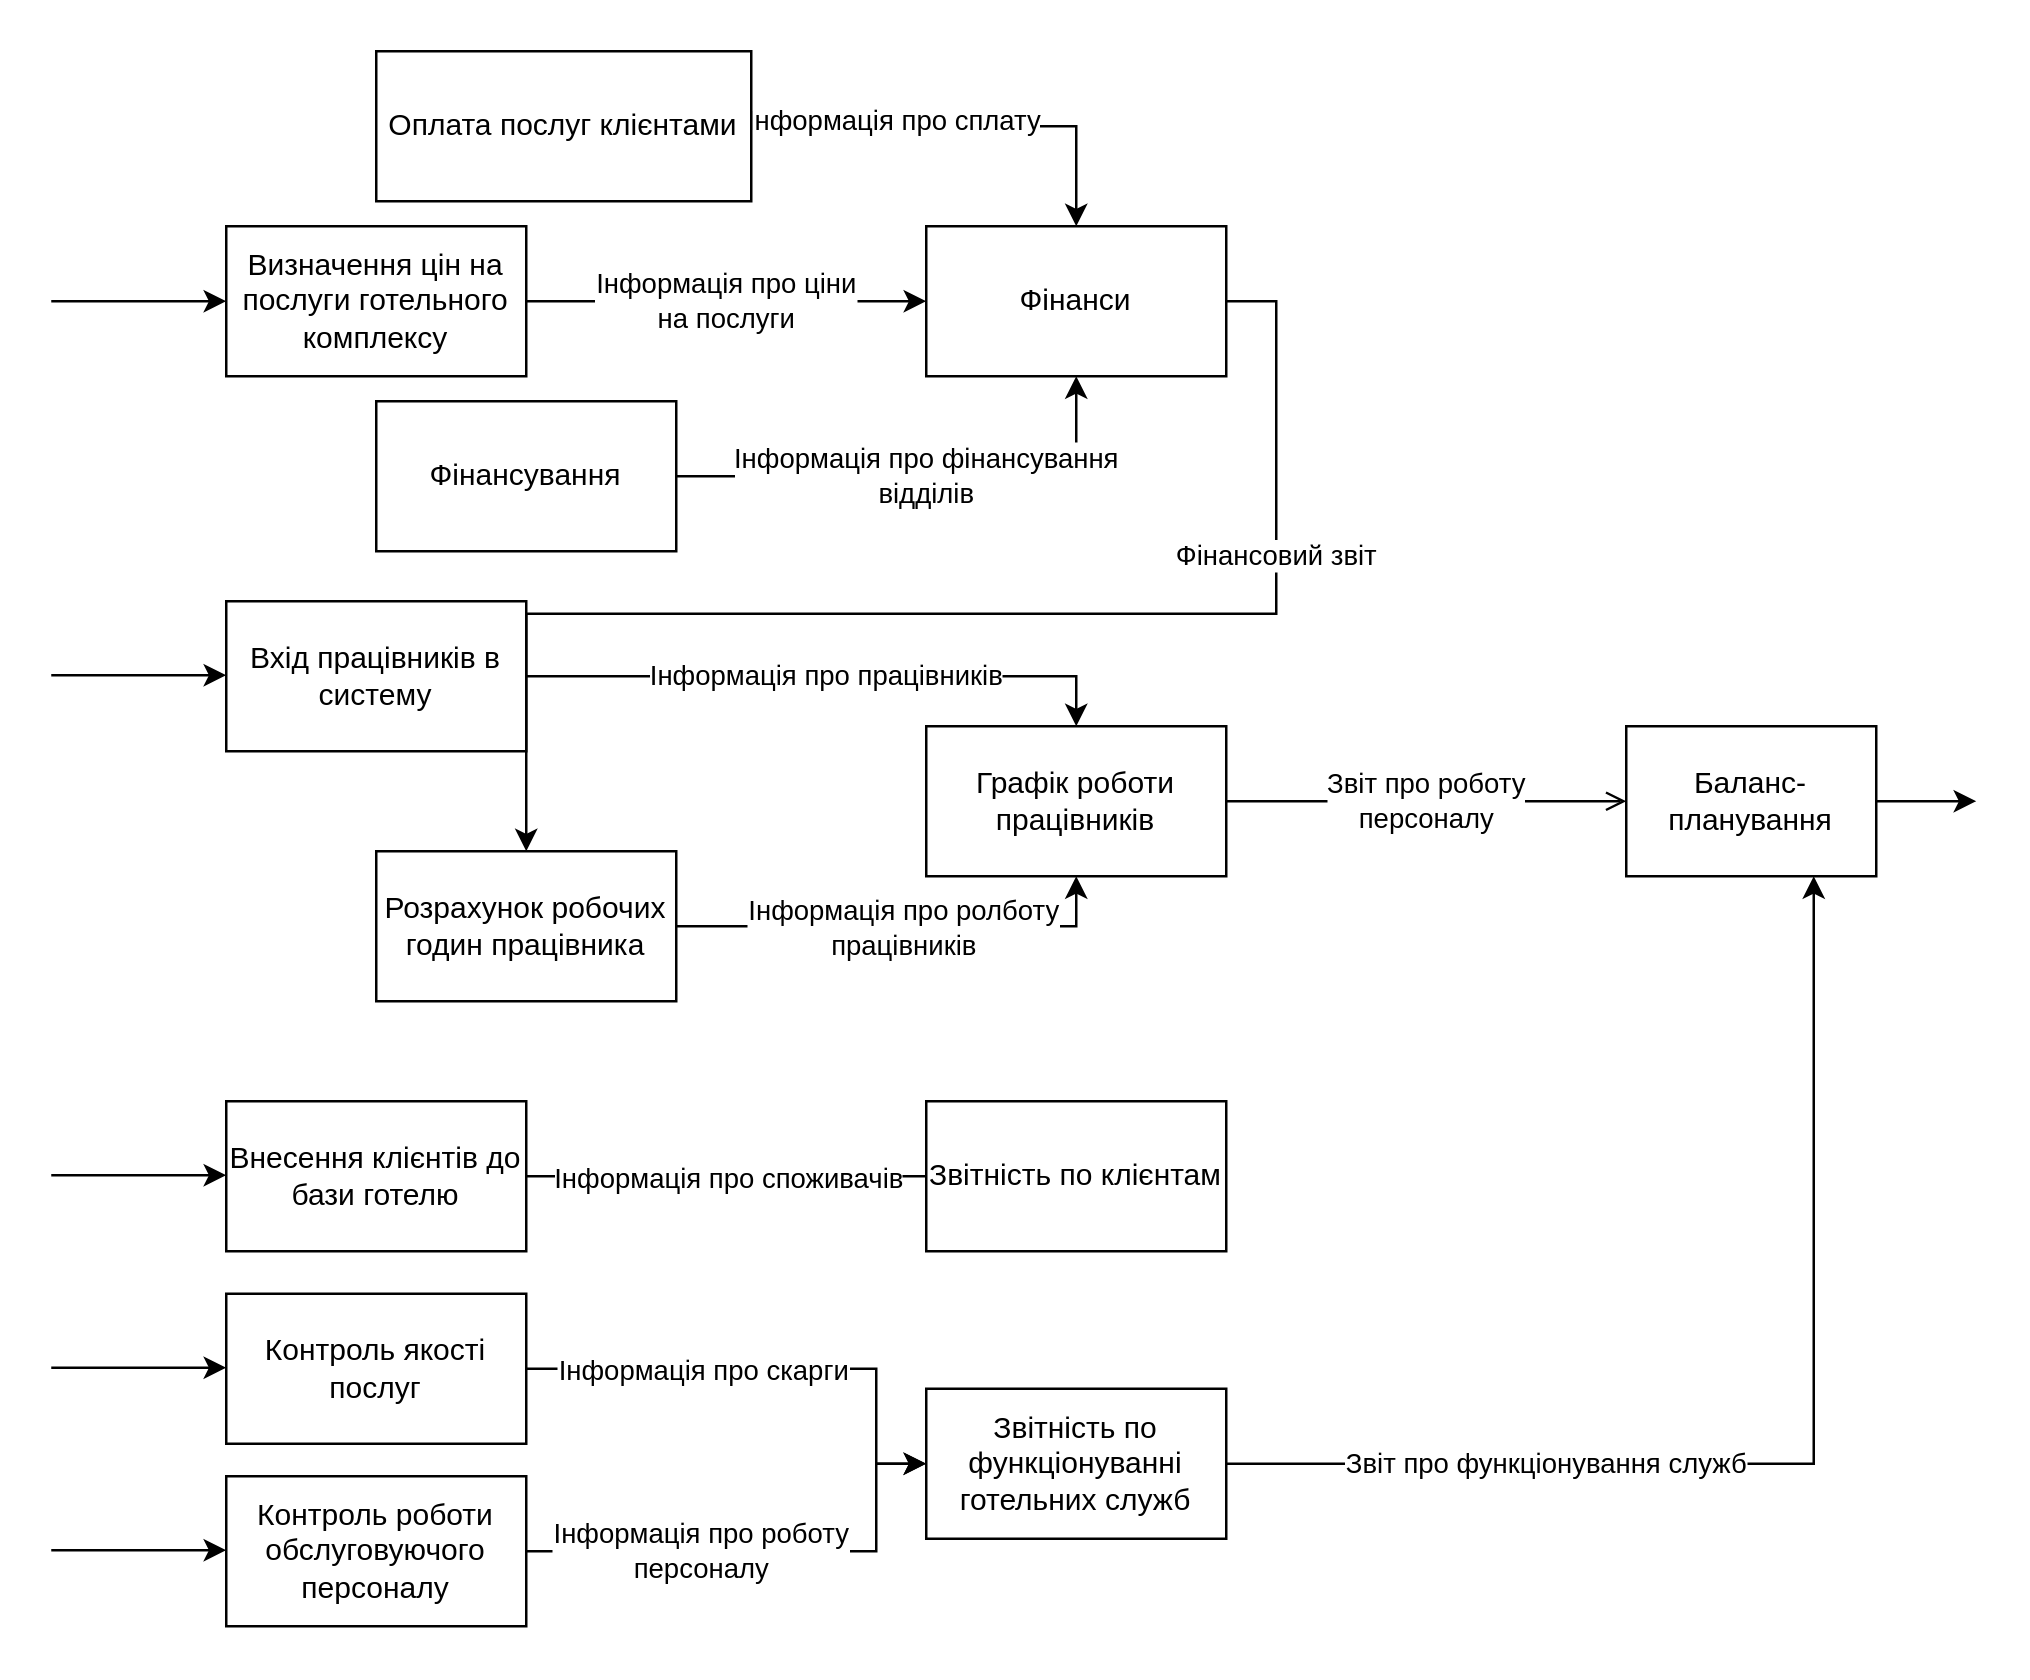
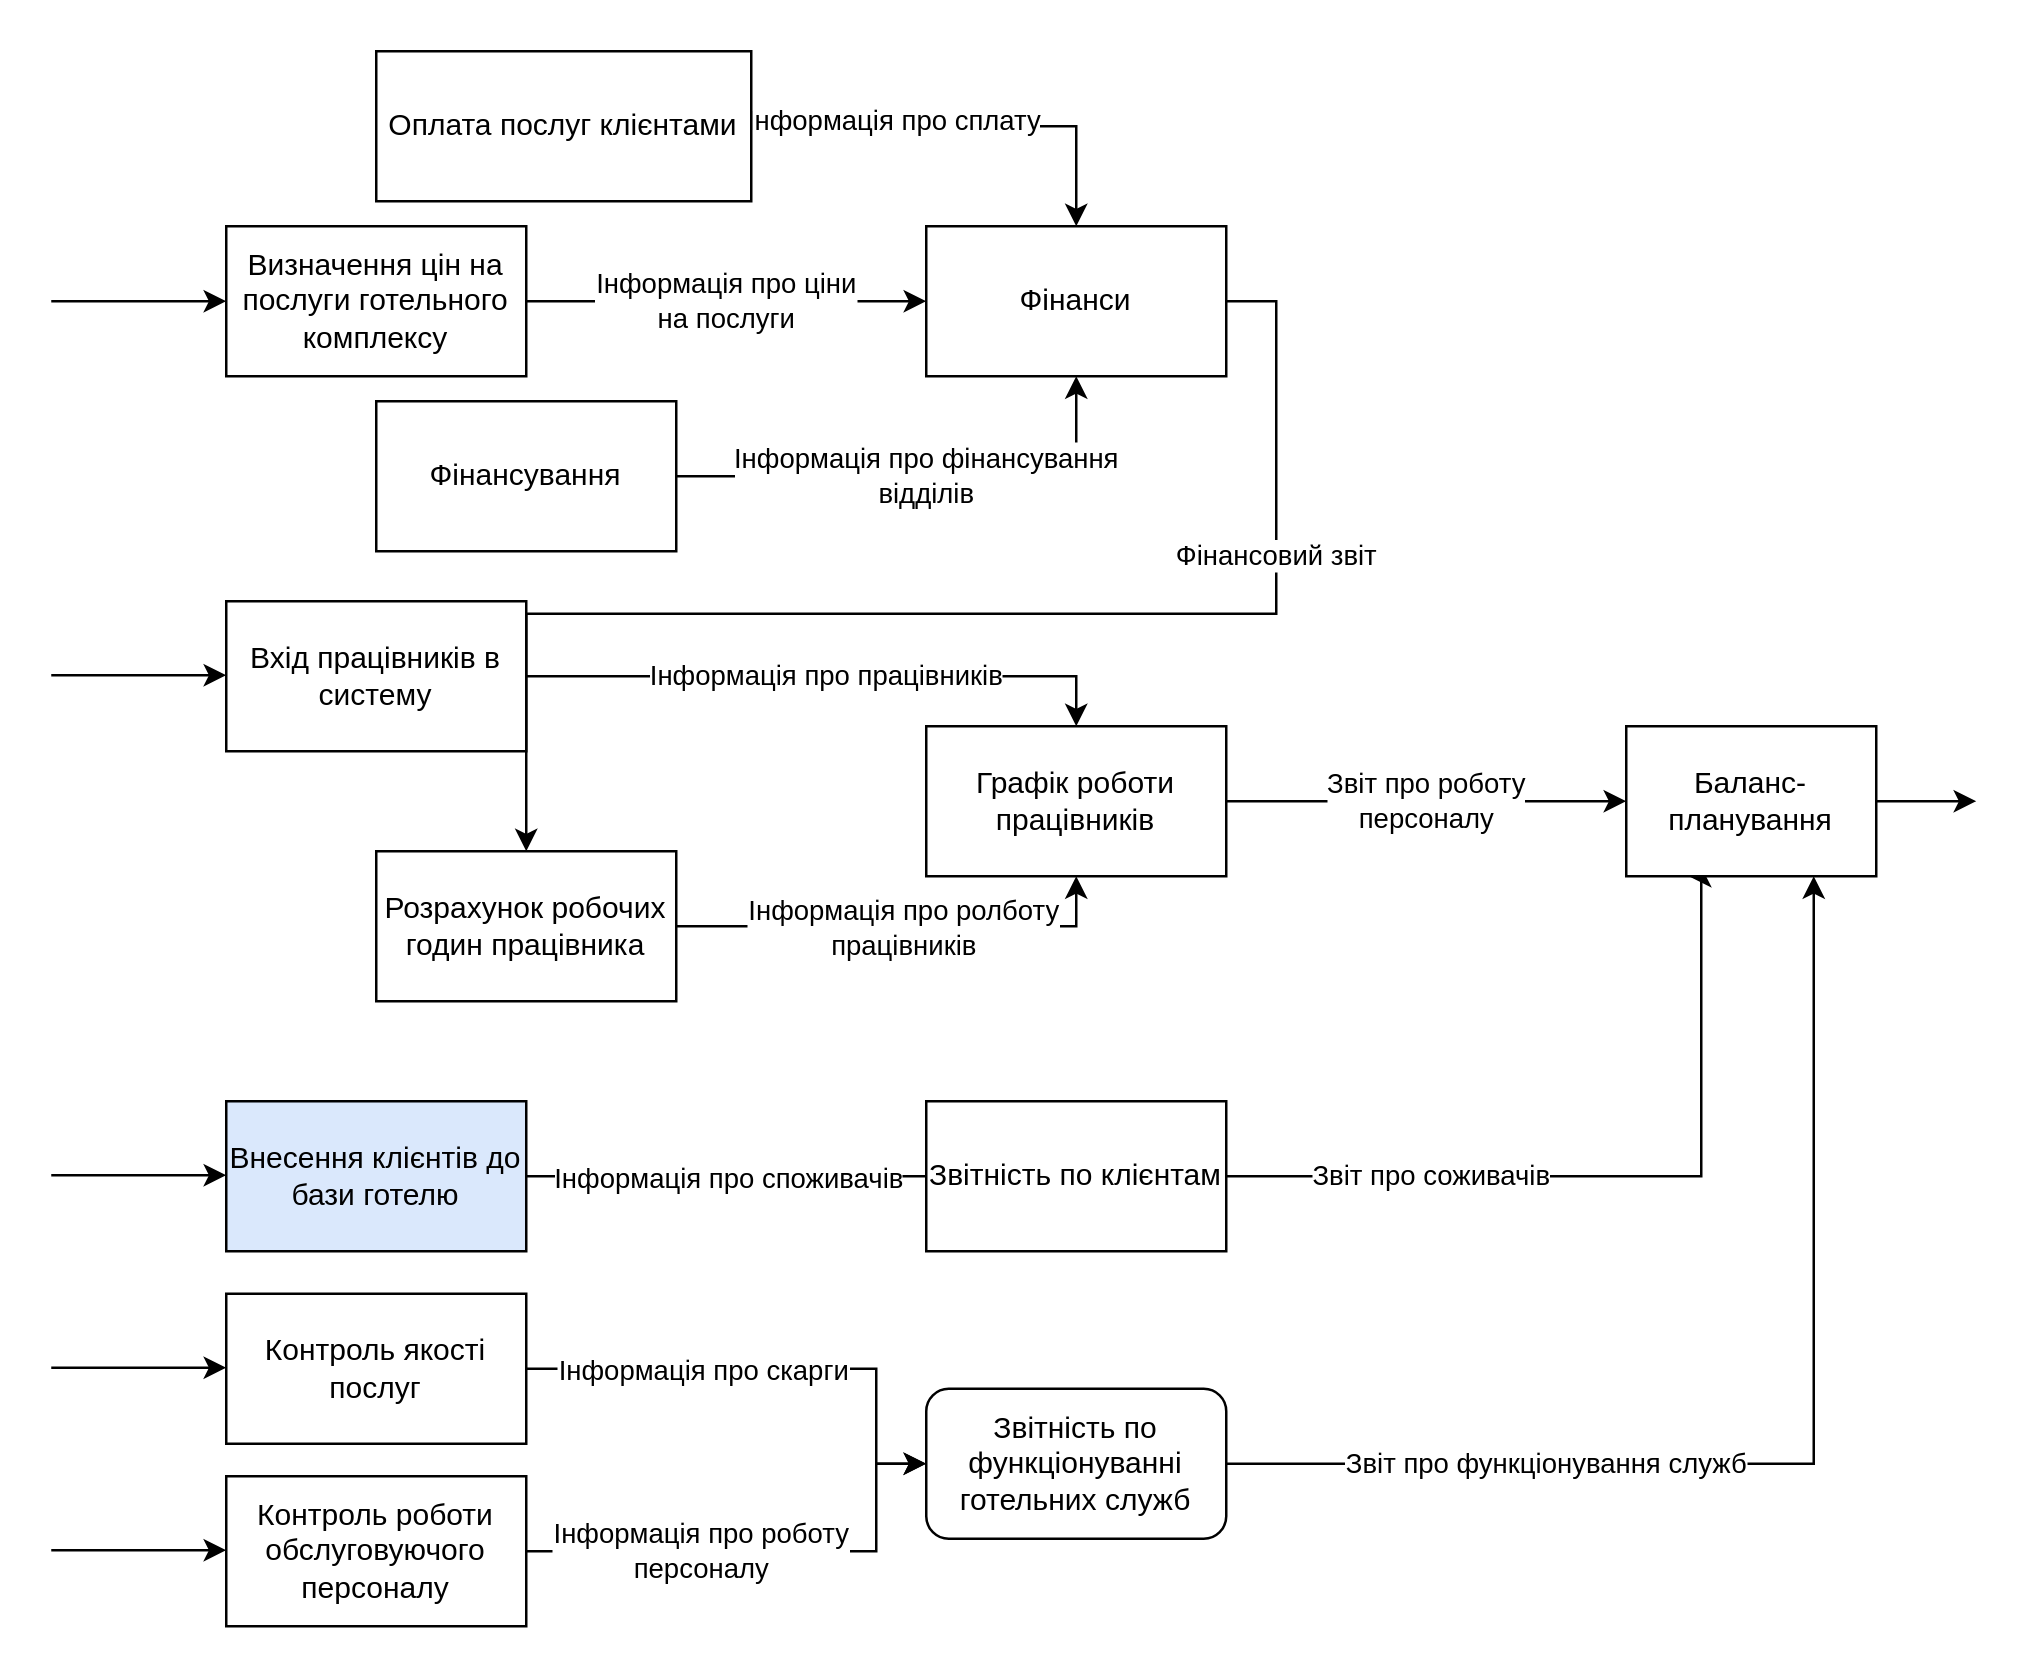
(1612, 801) -> (1608, 801)
none -> (1701, 1157)
(376, 1176) -> (376, 1176)
(1076, 1464) -> (1076, 1464)
